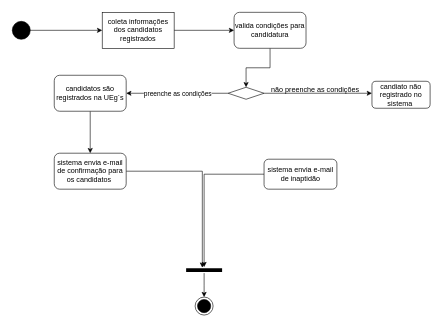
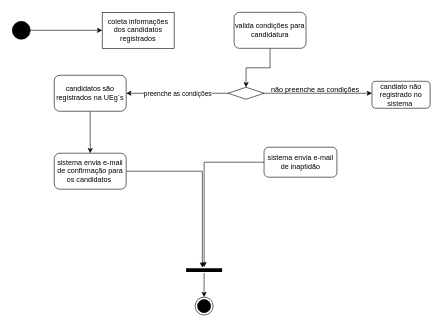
(228, 30) -> none
(301, 174) -> (301, 162)
